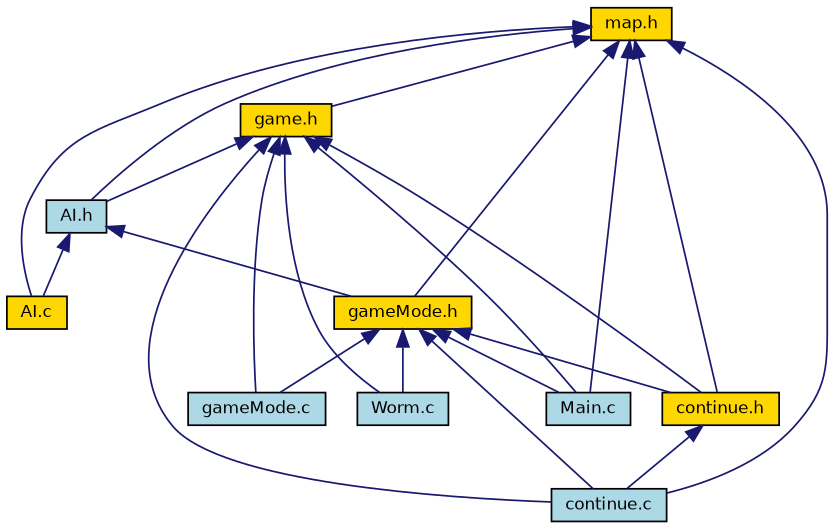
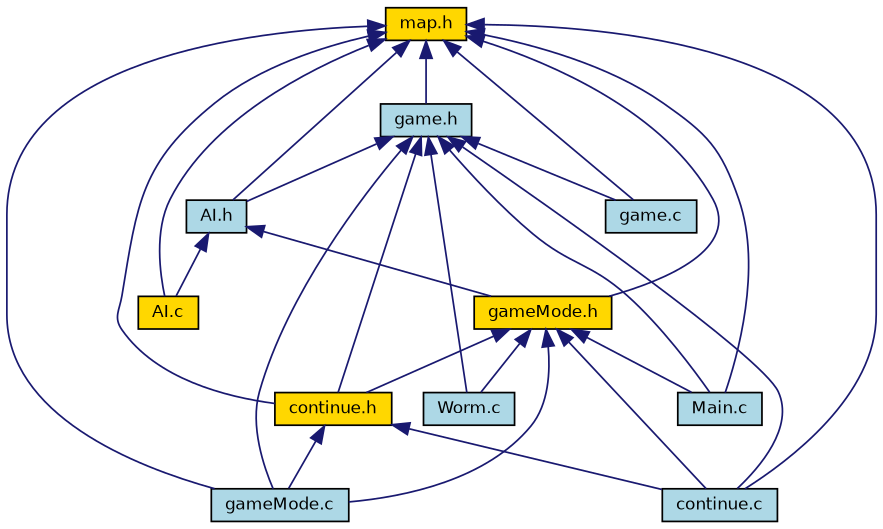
(286, 120) -> (426, 120)
none -> (12, 187)
none -> (651, 216)
none -> (302, 465)
